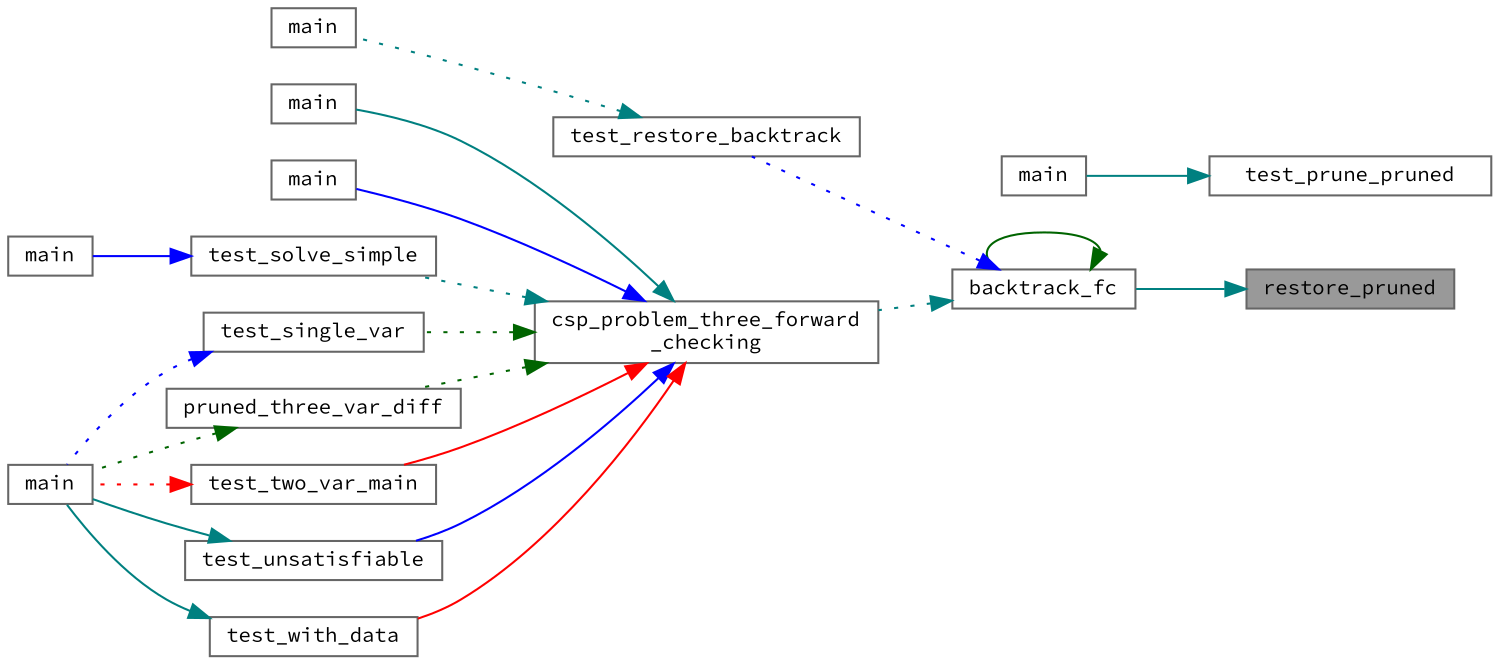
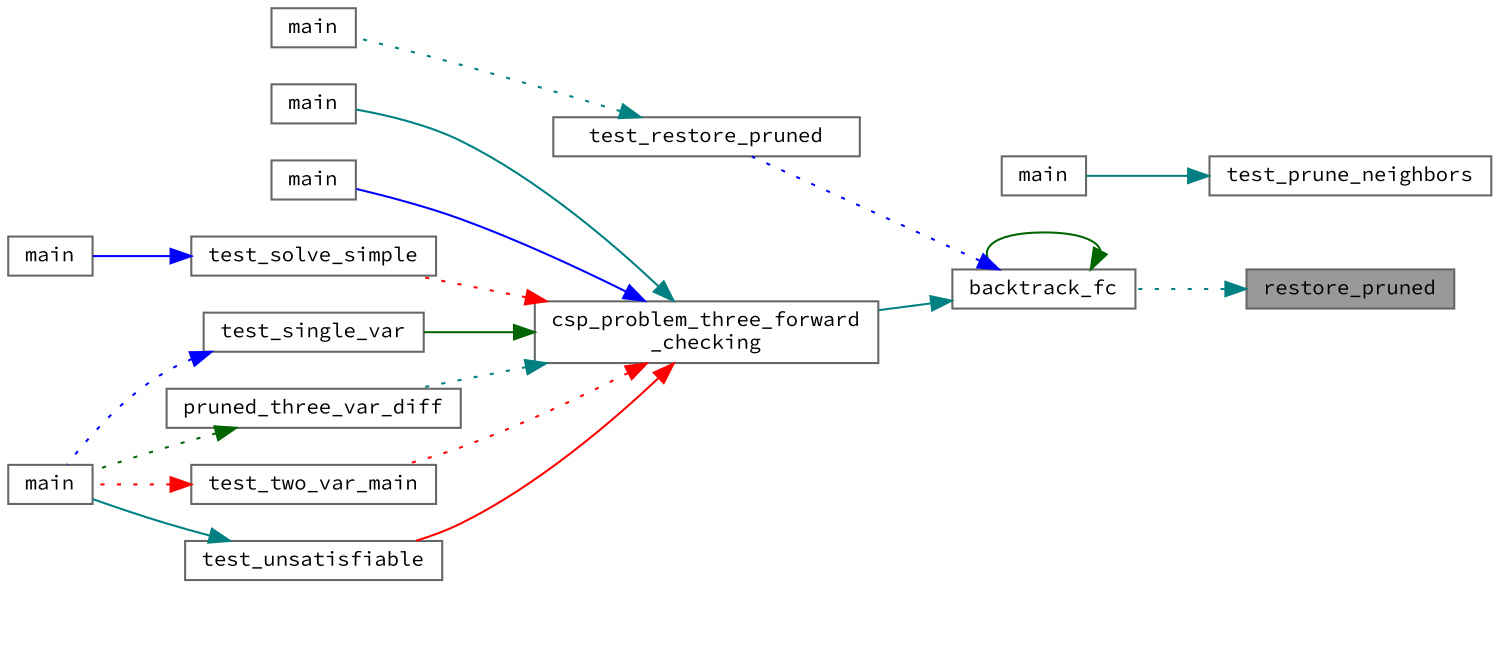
(707, 137) -> (707, 137)
(1350, 176) -> (1350, 176)
(471, 286) -> (471, 286)
(1180, 289) -> (1180, 289)
(905, 307) -> (905, 307)
(469, 332) -> (469, 332)
(471, 378) -> (471, 378)
(518, 425) -> (518, 425)
(545, 472) -> (545, 472)
(314, 637) -> none
